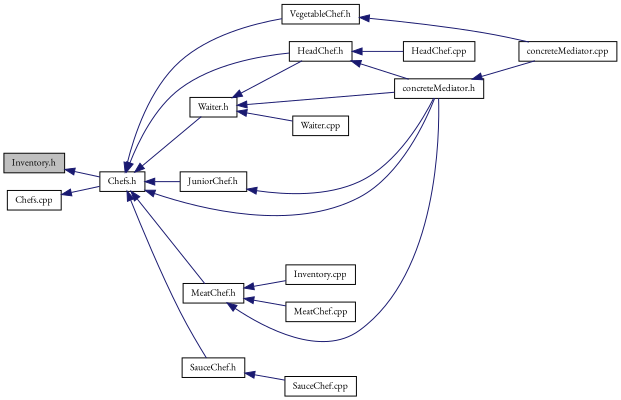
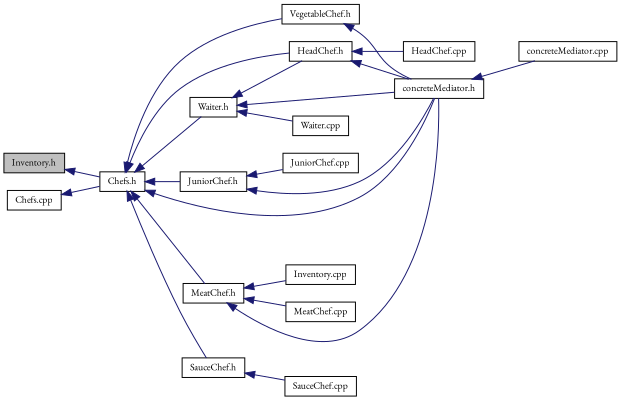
(450, 28) -> (381, 58)
none -> (321, 163)
